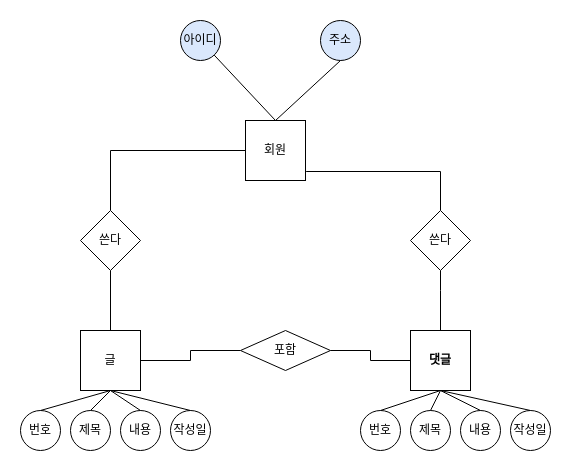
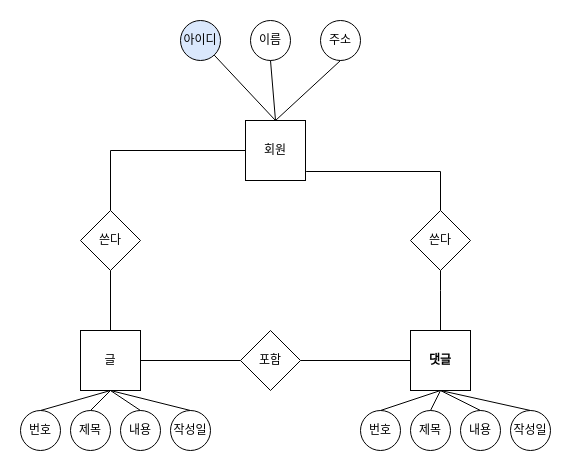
none -> (271, 41)
(341, 41) -> (341, 41)
none -> (273, 89)
(286, 351) -> (271, 361)
